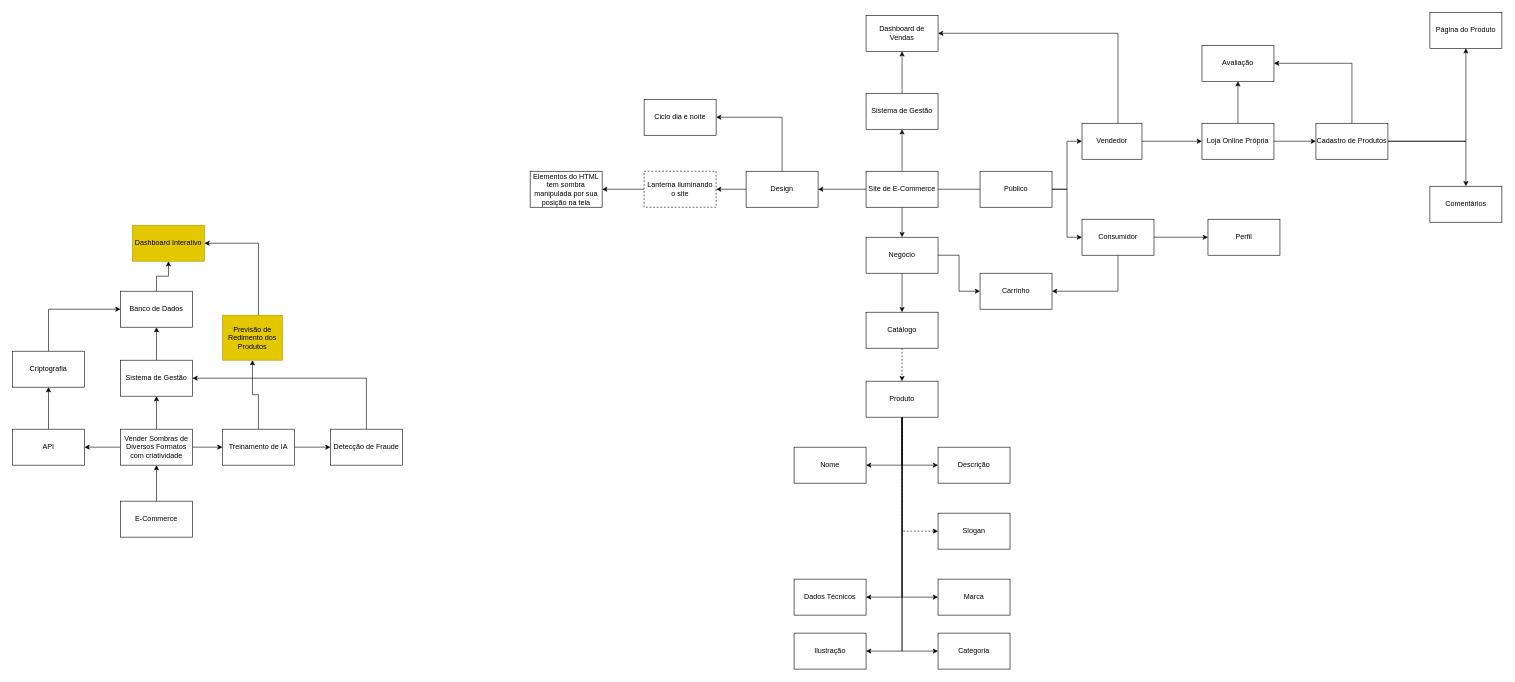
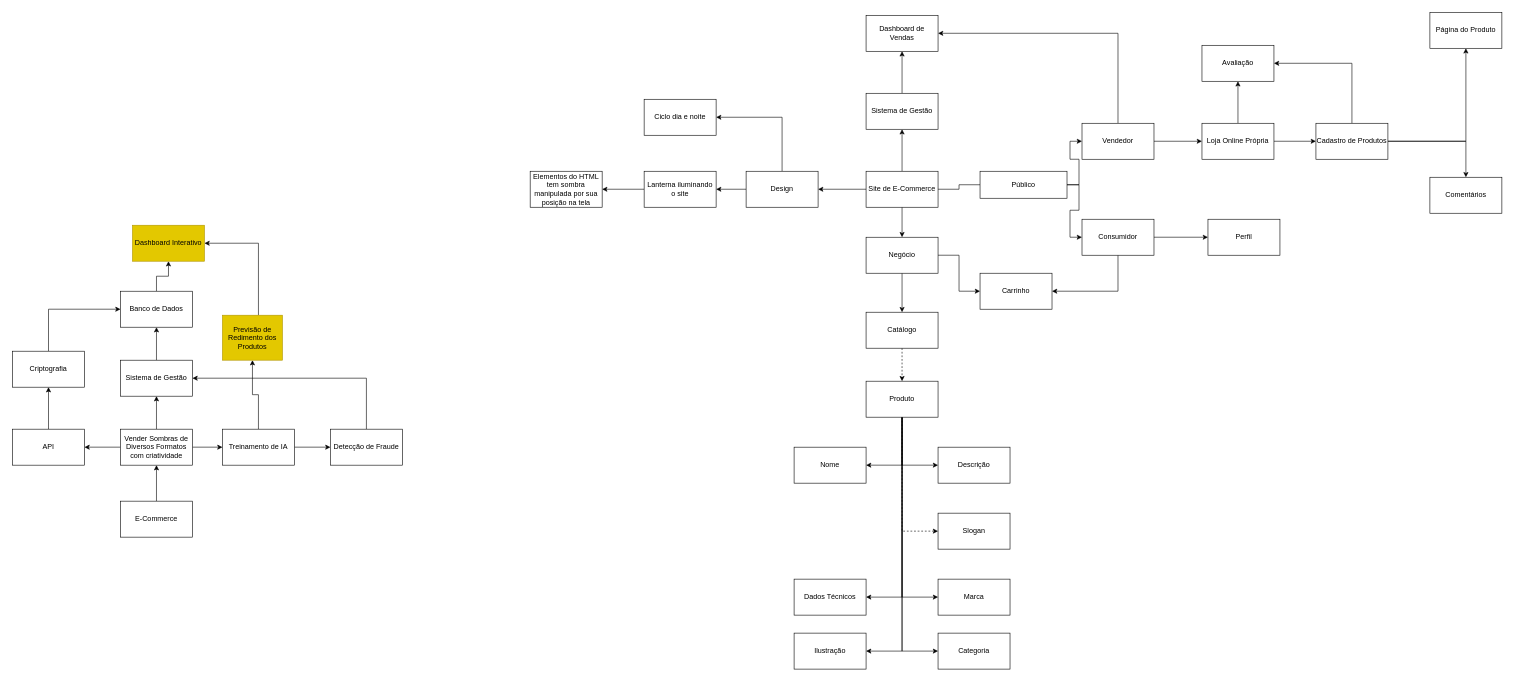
(1112, 141) -> (1118, 141)
(680, 189) -> (680, 189)
(1016, 189) -> (1024, 185)
(1466, 204) -> (1466, 195)
